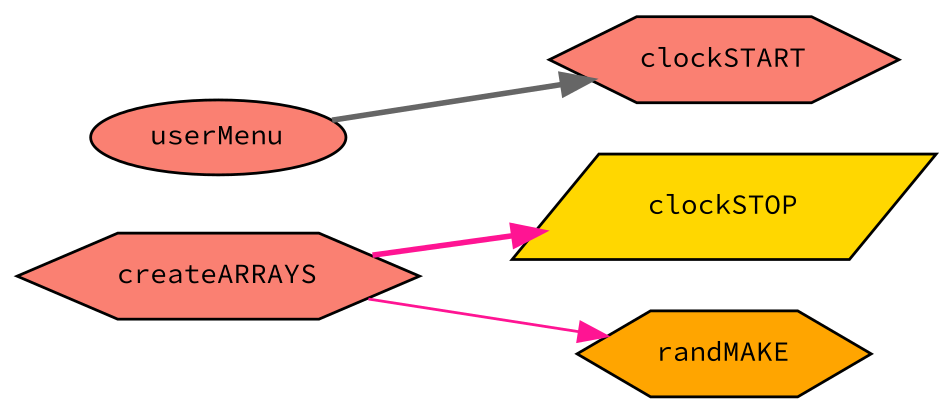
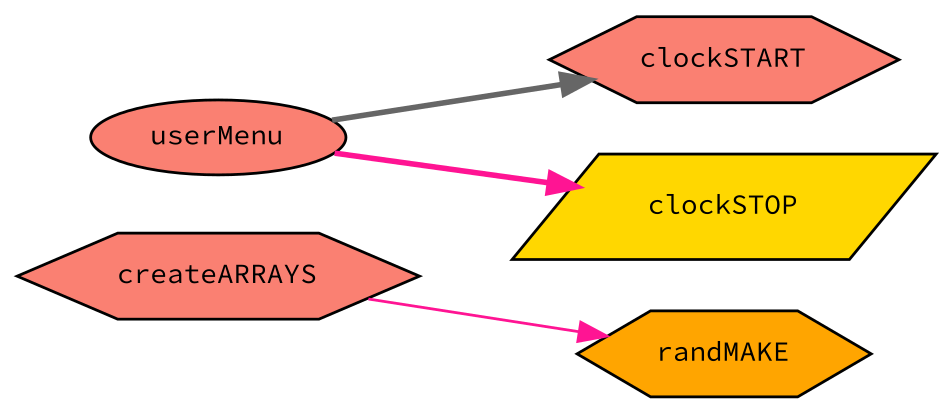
(443, 245) -> (442, 168)
